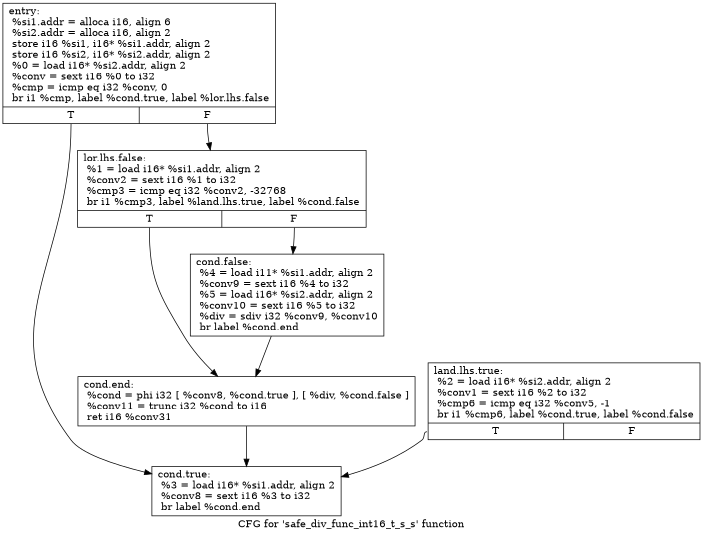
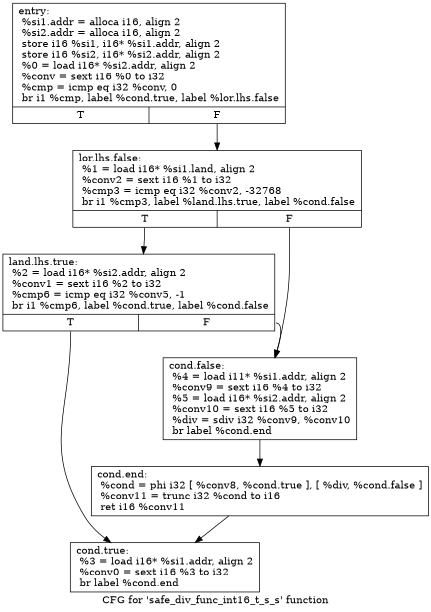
(90, 22) -> (100, 22)
(172, 169) -> (167, 169)
(166, 305) -> (144, 237)
(34, 325) -> none
none -> (280, 336)
(128, 417) -> (141, 507)
(234, 496) -> (153, 572)
